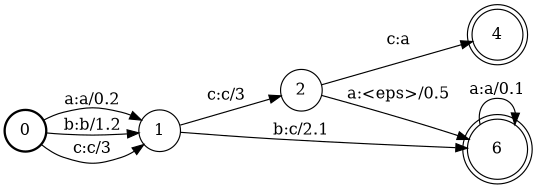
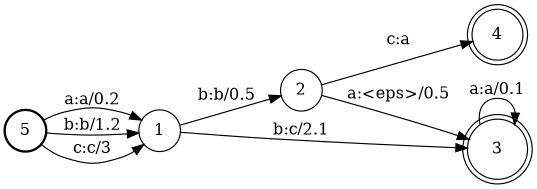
(227, 95) -> (227, 95)
(25, 131) -> (25, 131)
(497, 149) -> (497, 149)
